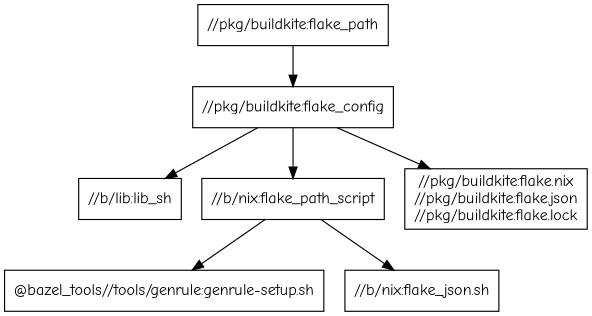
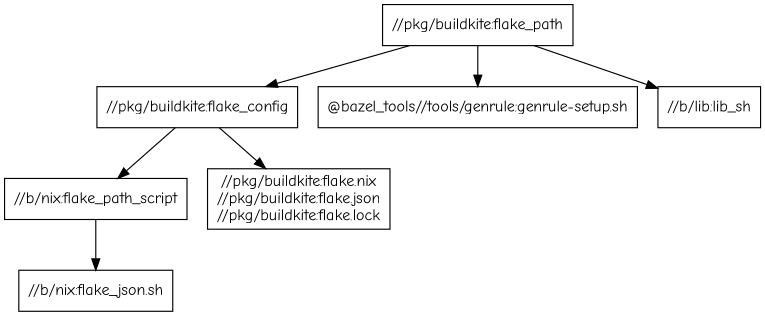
(216, 150) -> (590, 65)
(233, 242) -> (478, 61)
